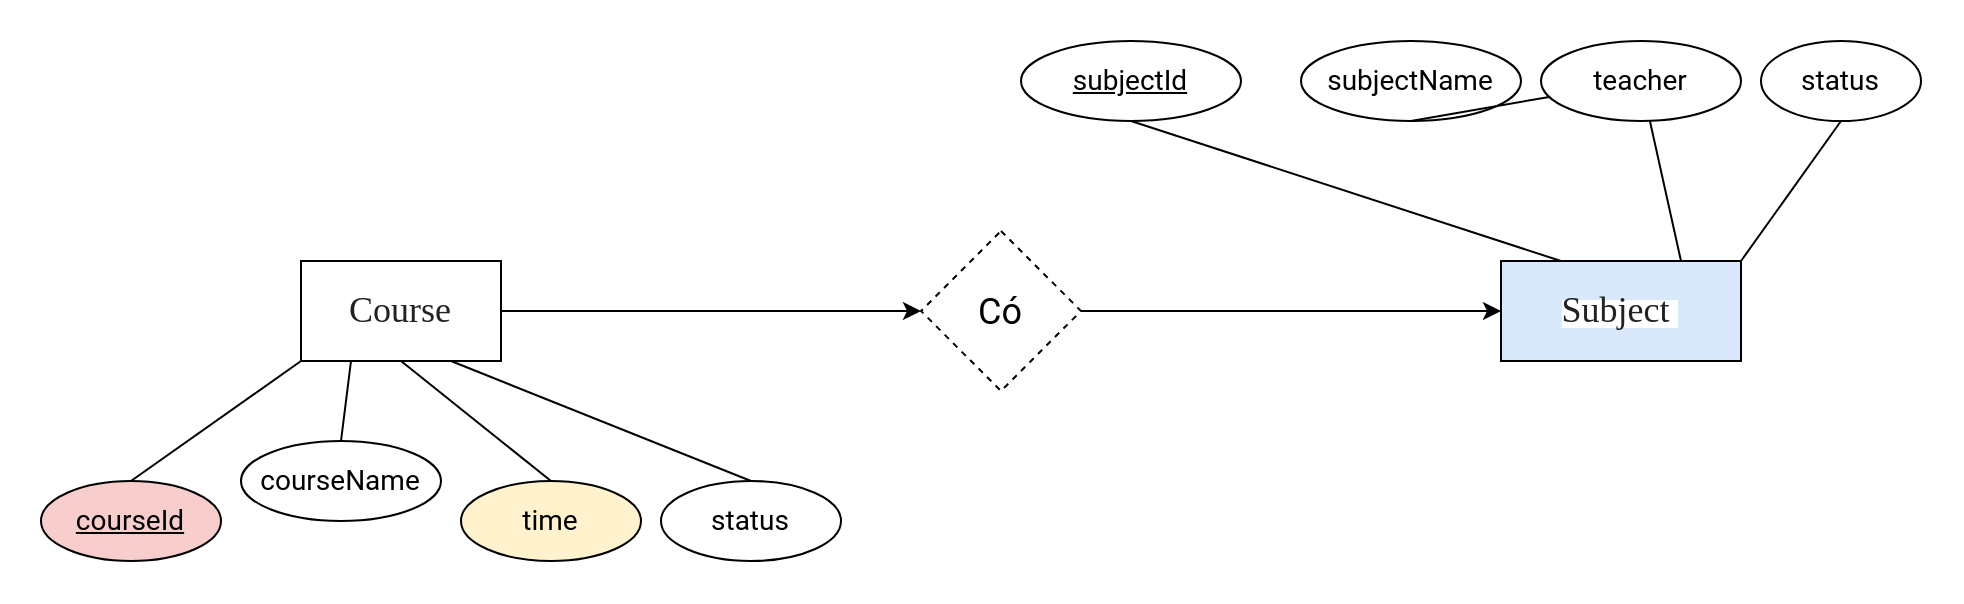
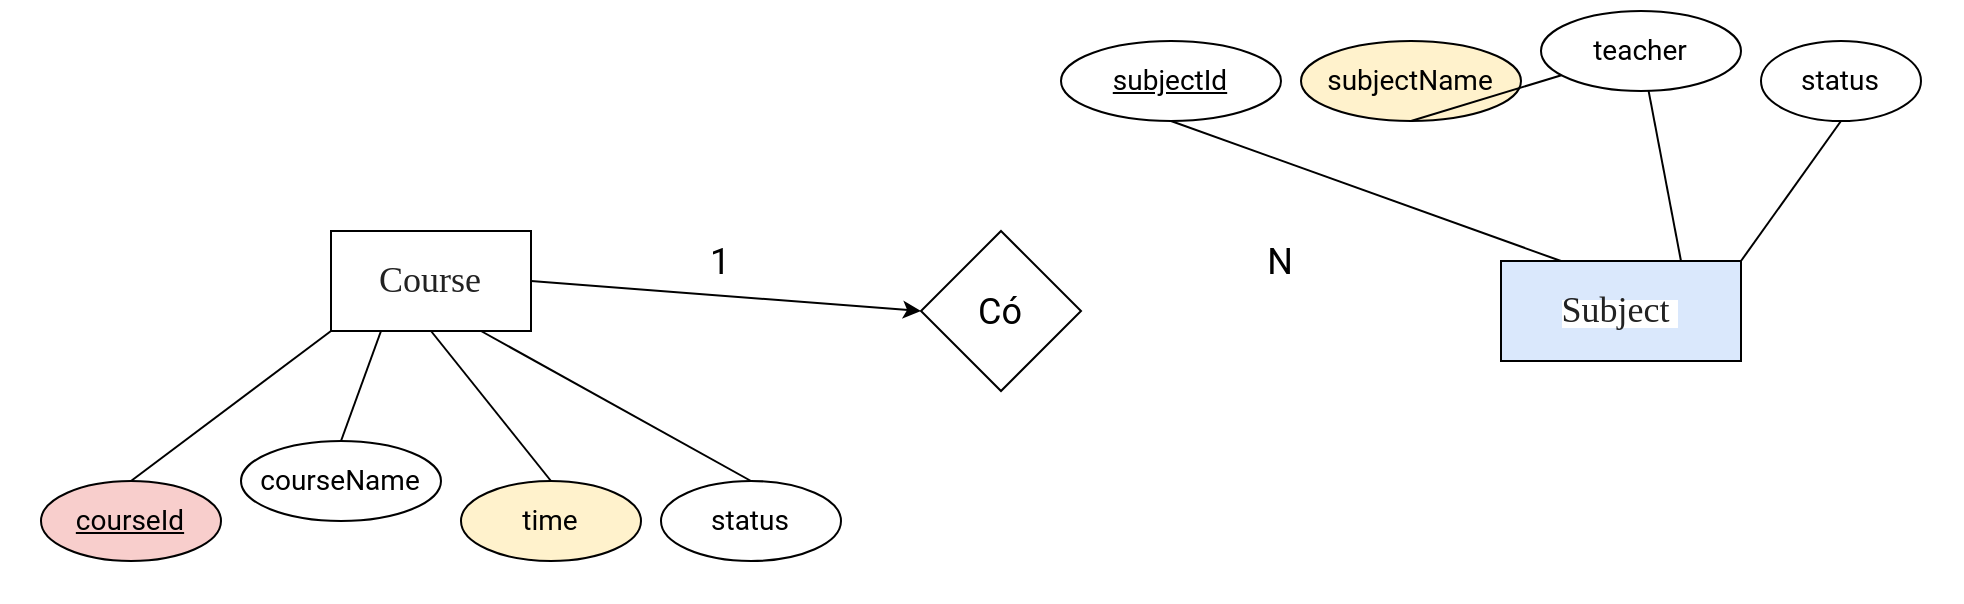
(1131, 81) -> (1171, 81)
(1411, 81) -> (1411, 81)
(1641, 81) -> (1641, 51)
none -> (721, 261)
none -> (1281, 261)
(401, 311) -> (431, 281)
(1001, 311) -> (1001, 311)
(1284, 311) -> none
